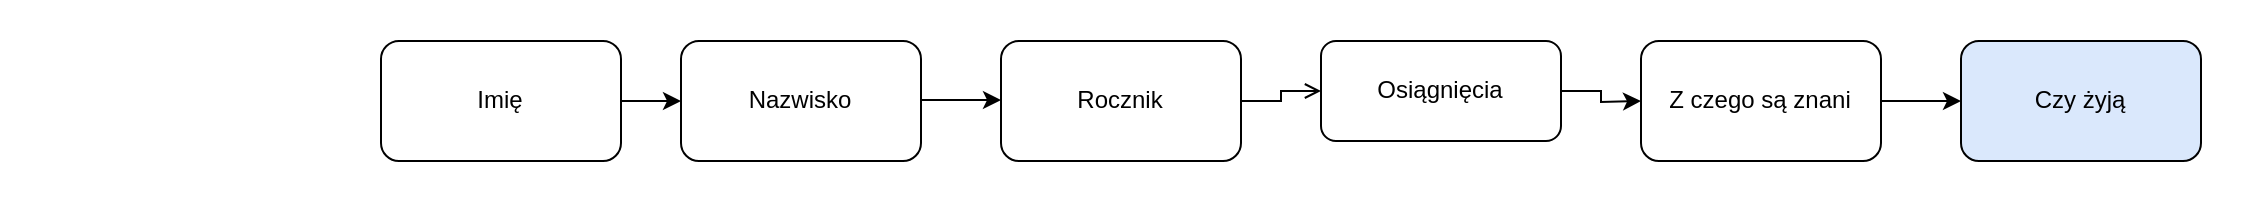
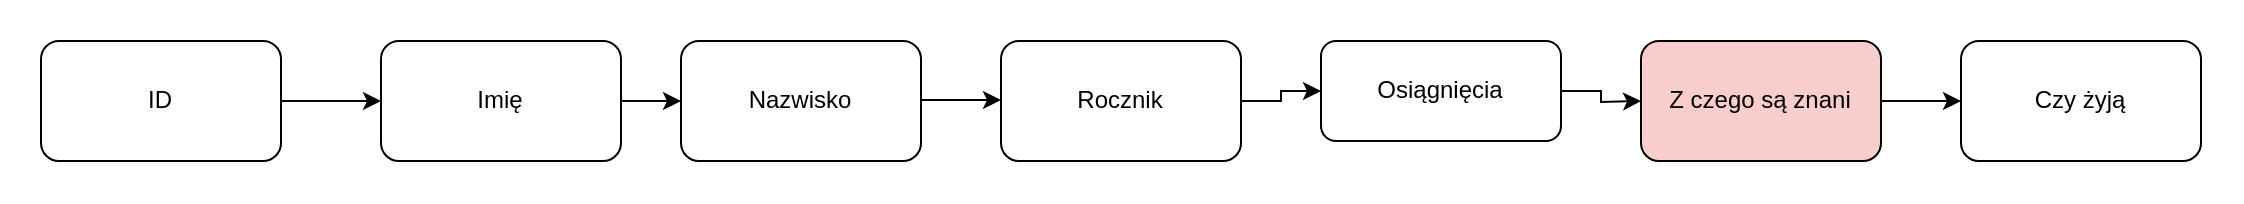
(1309, 91) -> (1306, 91)
none -> (161, 101)
none -> (324, 101)
(1761, 101) -> (1761, 101)
(2081, 101) -> (2081, 101)
